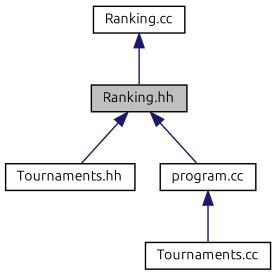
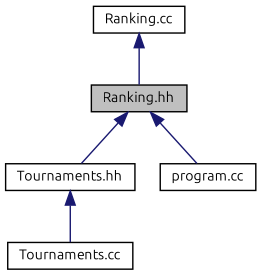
(208, 224) -> (70, 224)
